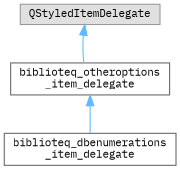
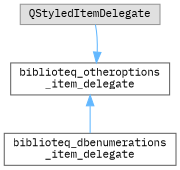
(83, 49) -> (97, 38)
